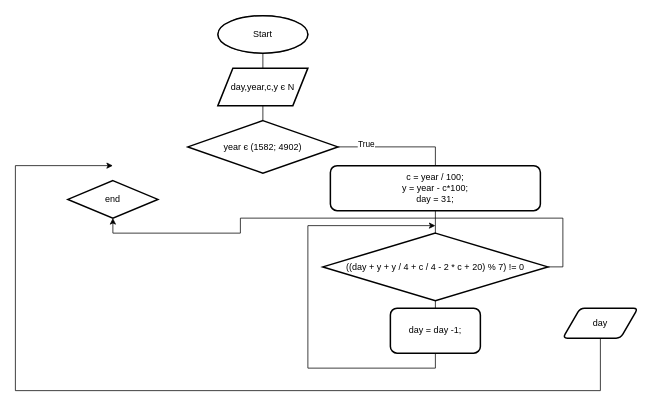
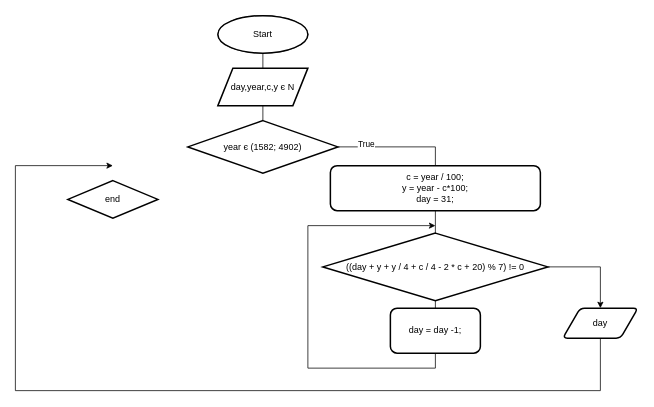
(240, 225) -> (600, 284)
